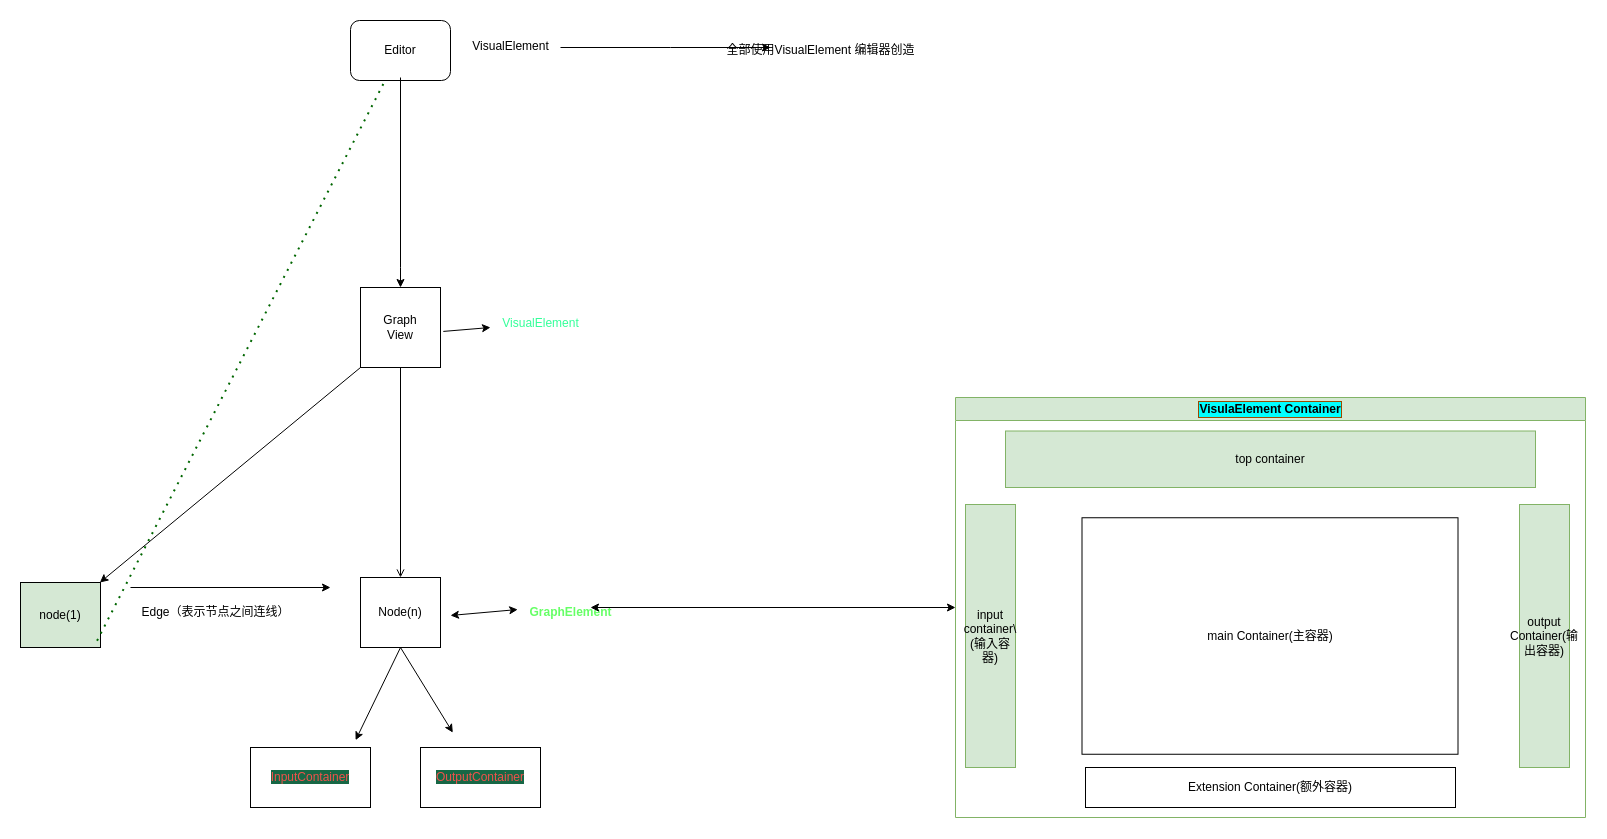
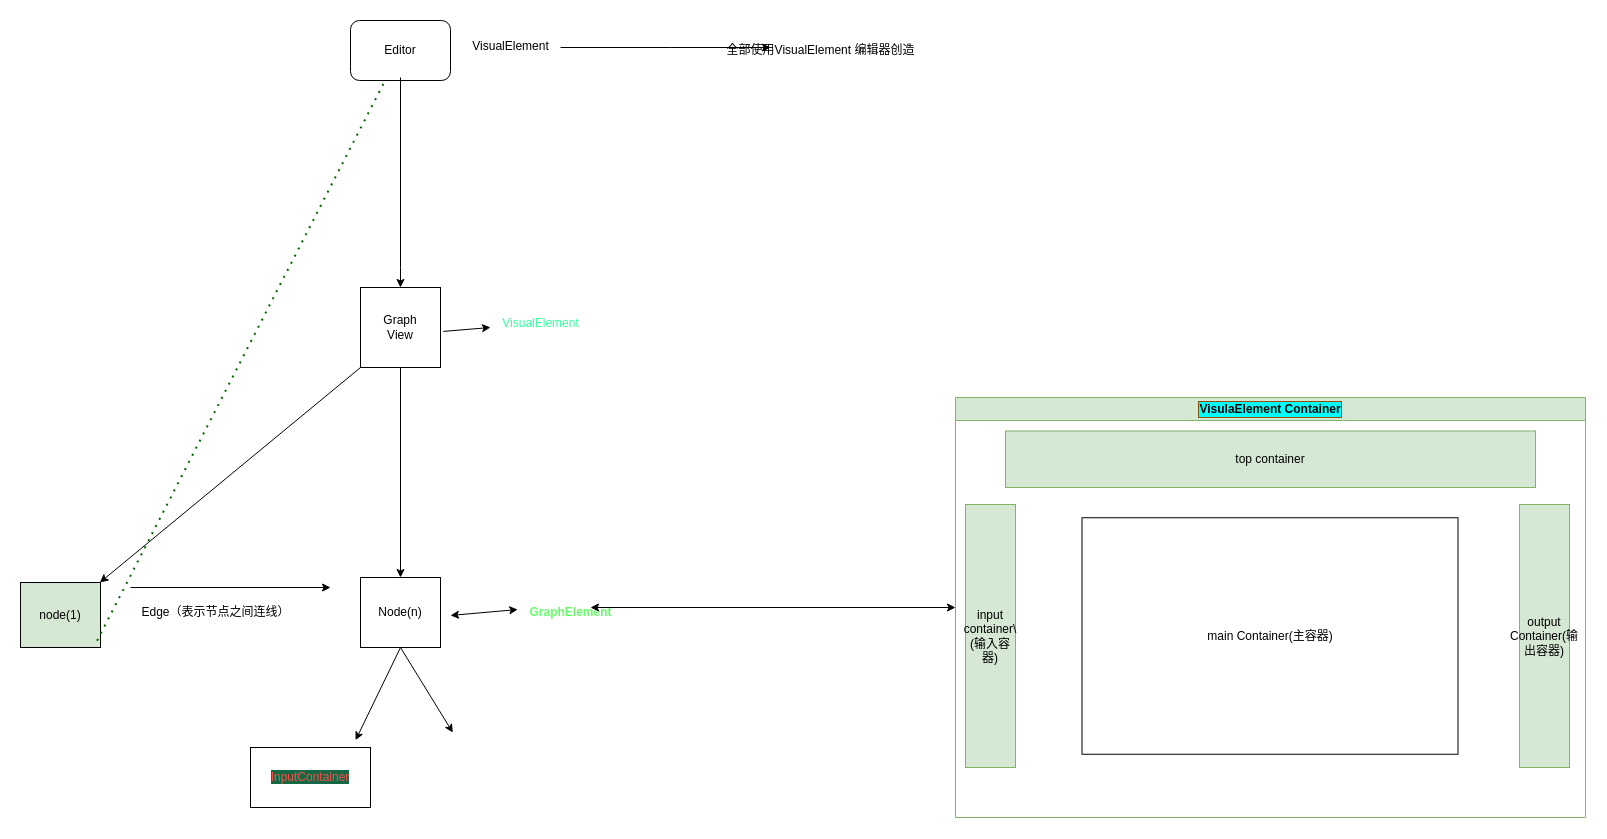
(401, 571) -> (401, 569)
(481, 778) -> none
(1271, 788) -> none
